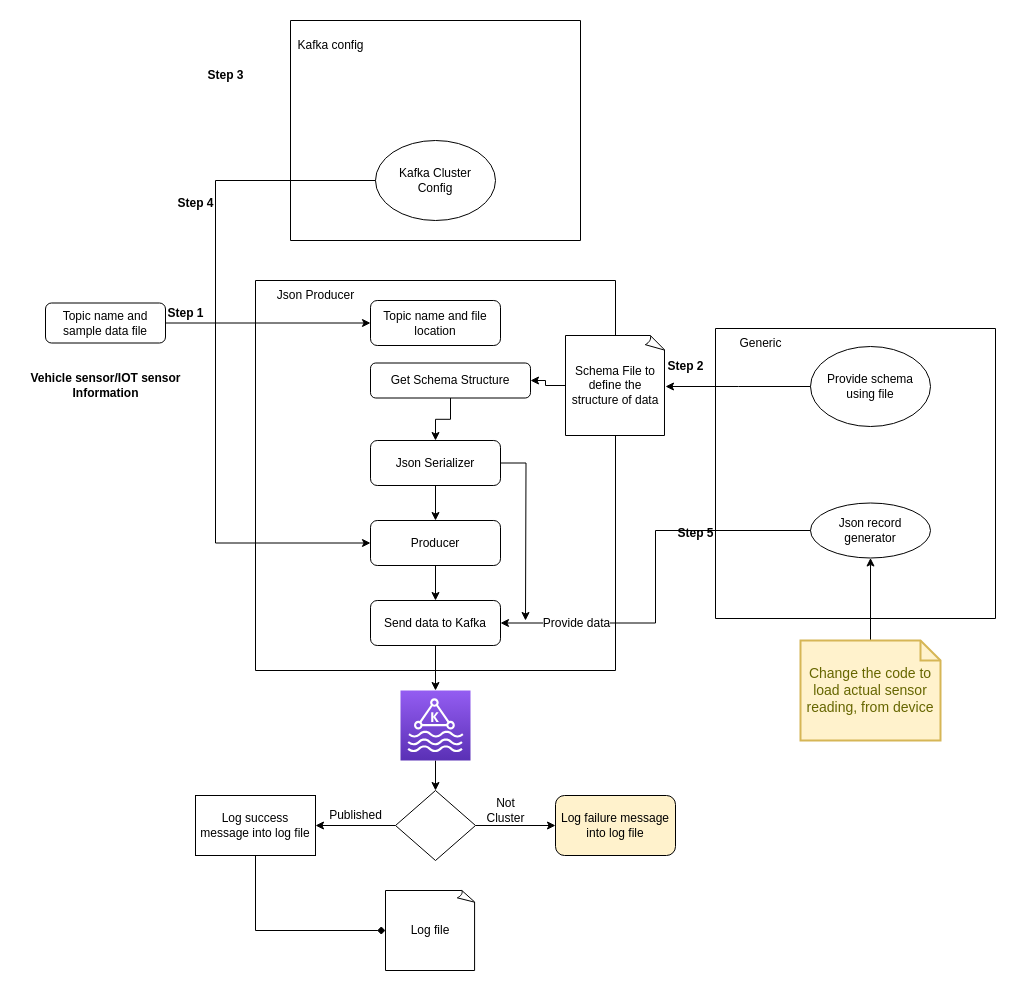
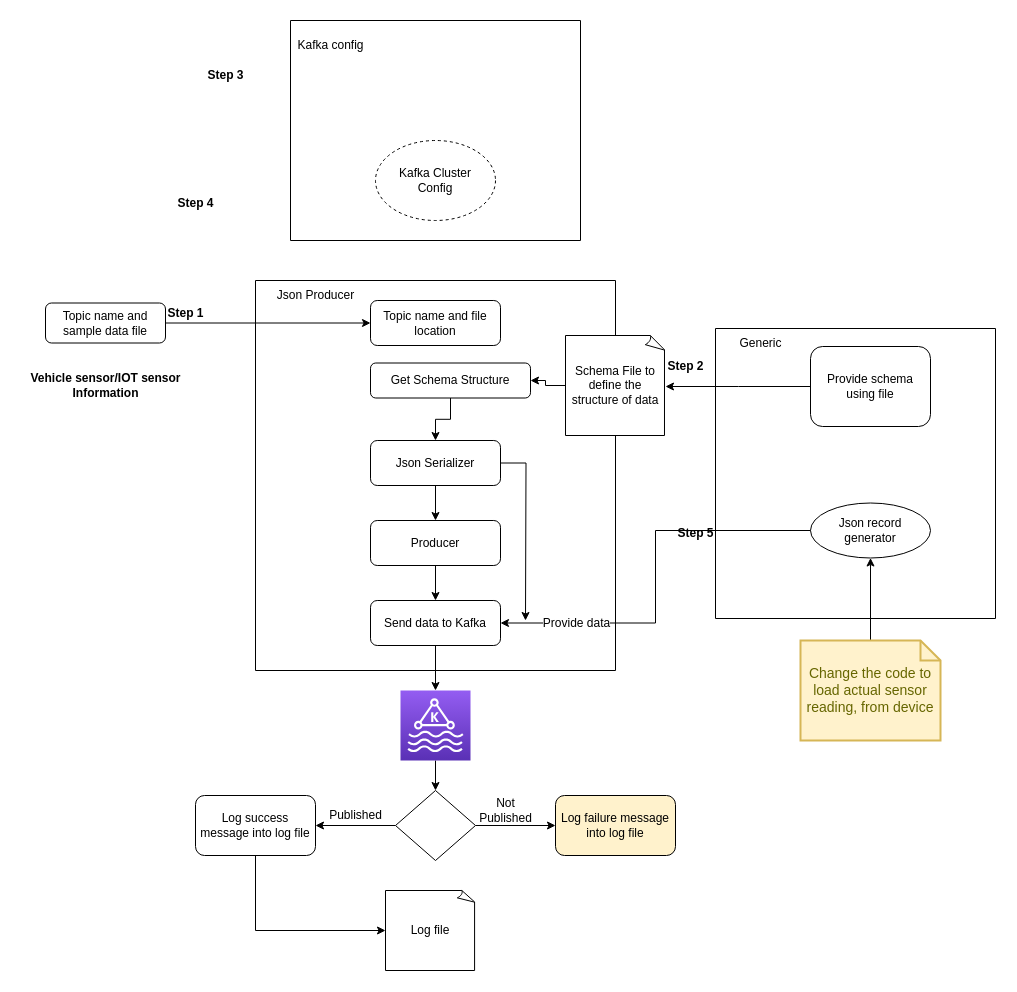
(436, 181) -> (436, 181)
(216, 356) -> none
(871, 387) -> (871, 387)
(506, 811) -> (506, 811)
(256, 826) -> (256, 826)
(377, 931) -> (377, 931)
